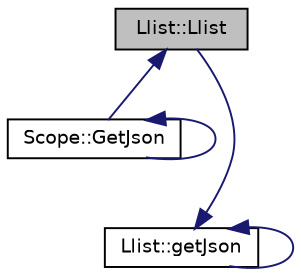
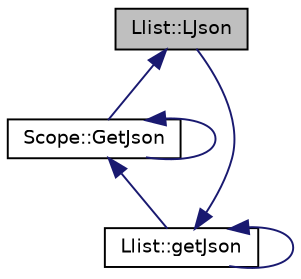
(182, 29) -> (182, 29)
none -> (144, 201)
